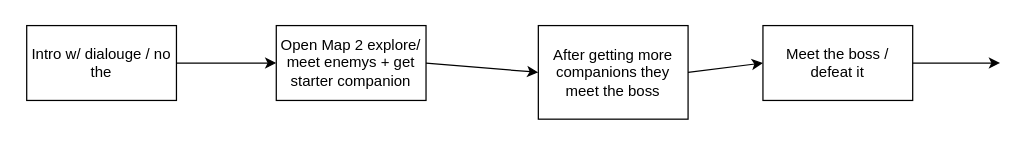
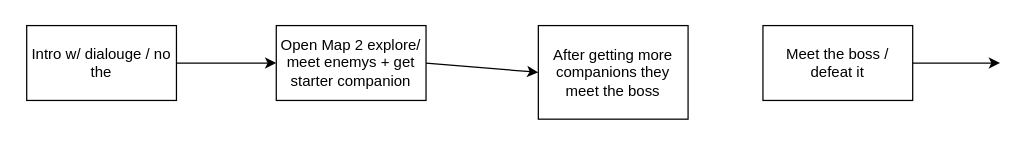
(721, 68) -> none
